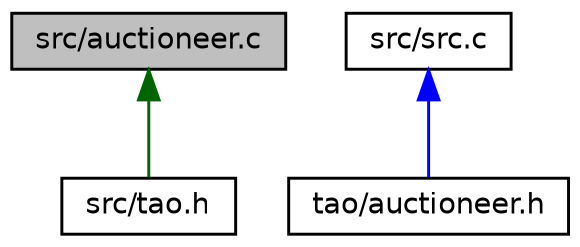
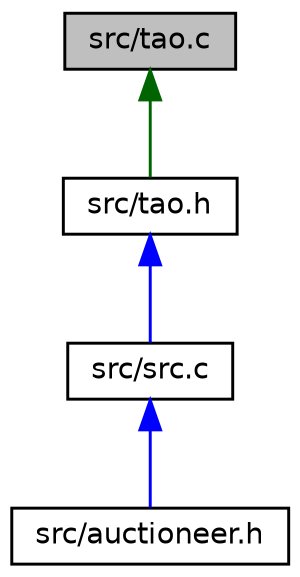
(149, 41) -> (150, 41)
(429, 206) -> (150, 536)
none -> (150, 304)
